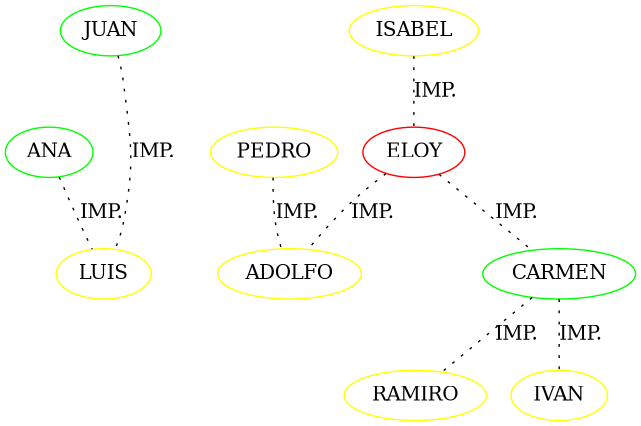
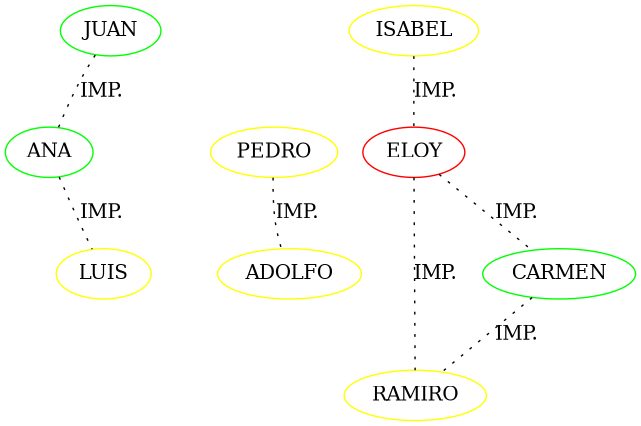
(131, 153) -> (75, 90)
(344, 209) -> (415, 274)
(559, 395) -> none
